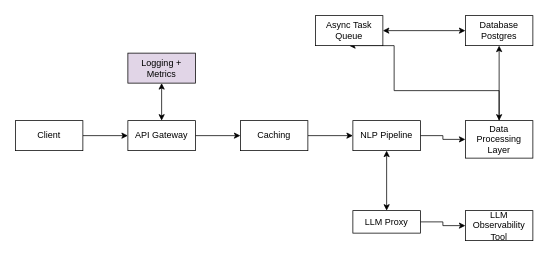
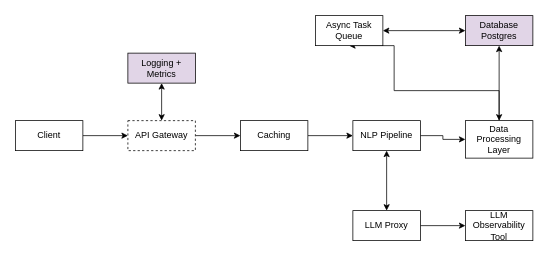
(499, 30) -> (499, 30)
(162, 135) -> (162, 135)
(387, 222) -> (387, 225)
